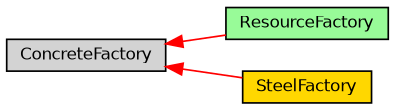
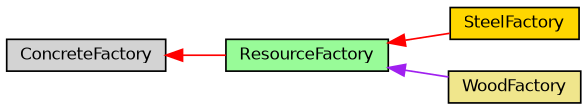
(212, 73) -> (427, 37)
none -> (515, 87)
